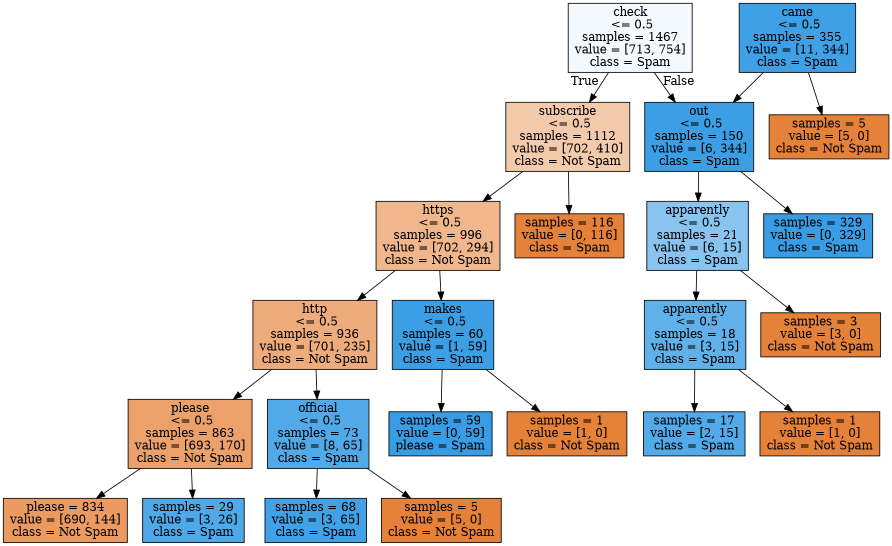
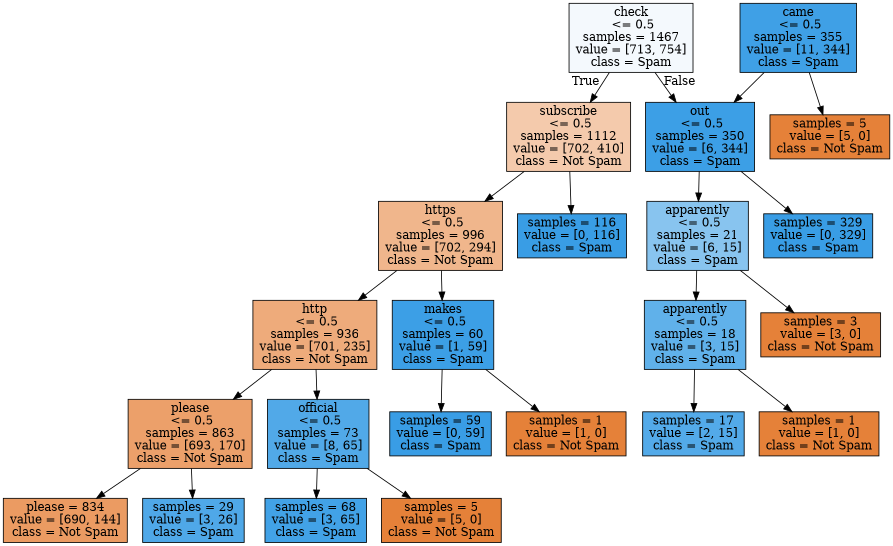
(699, 137) -> (700, 137)
(569, 236) -> (572, 236)
(441, 434) -> (441, 434)
